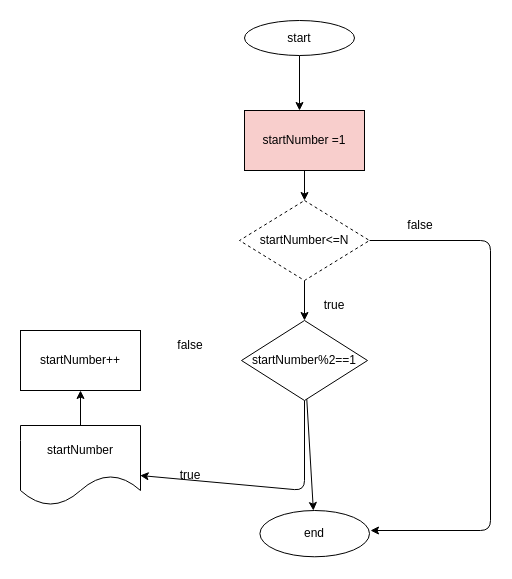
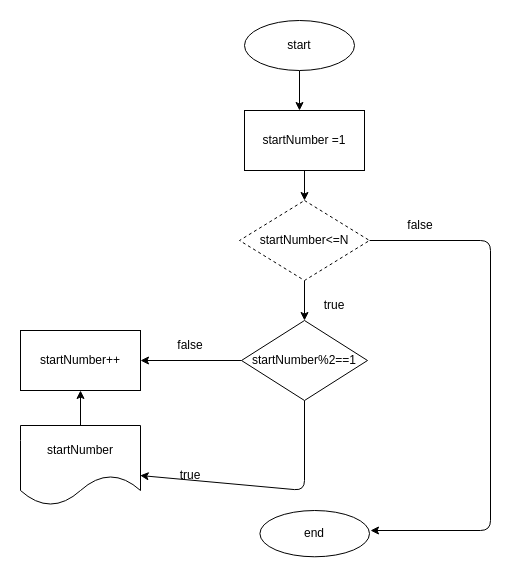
(300, 38) -> (300, 46)
(305, 141) -> (305, 141)
(310, 451) -> (194, 361)
